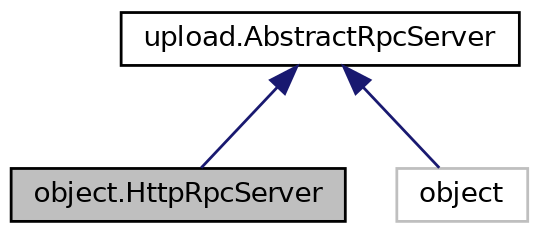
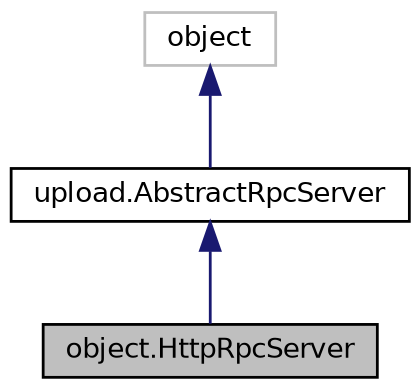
(401, 127) -> (210, 132)
